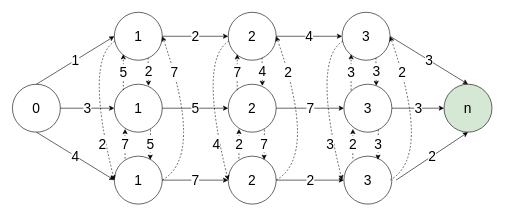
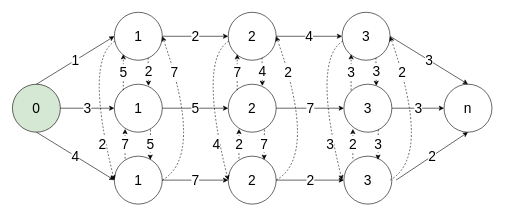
(36, 108) -> (36, 108)
(468, 108) -> (468, 108)
